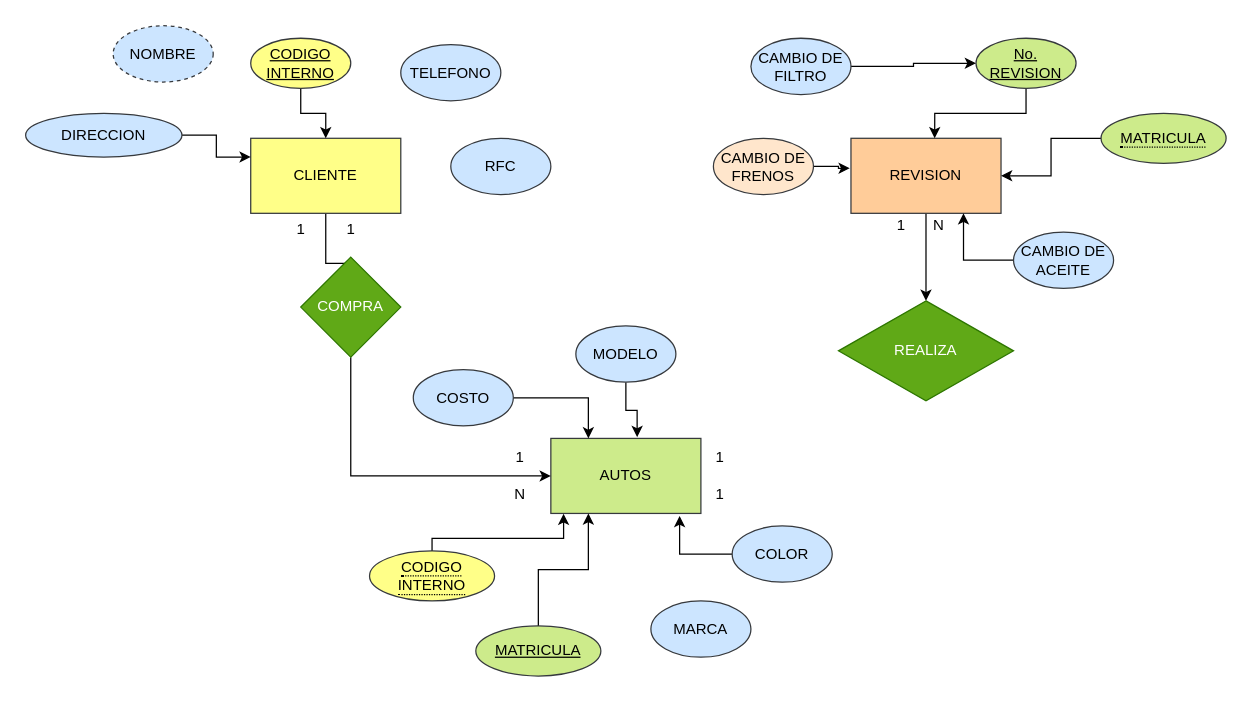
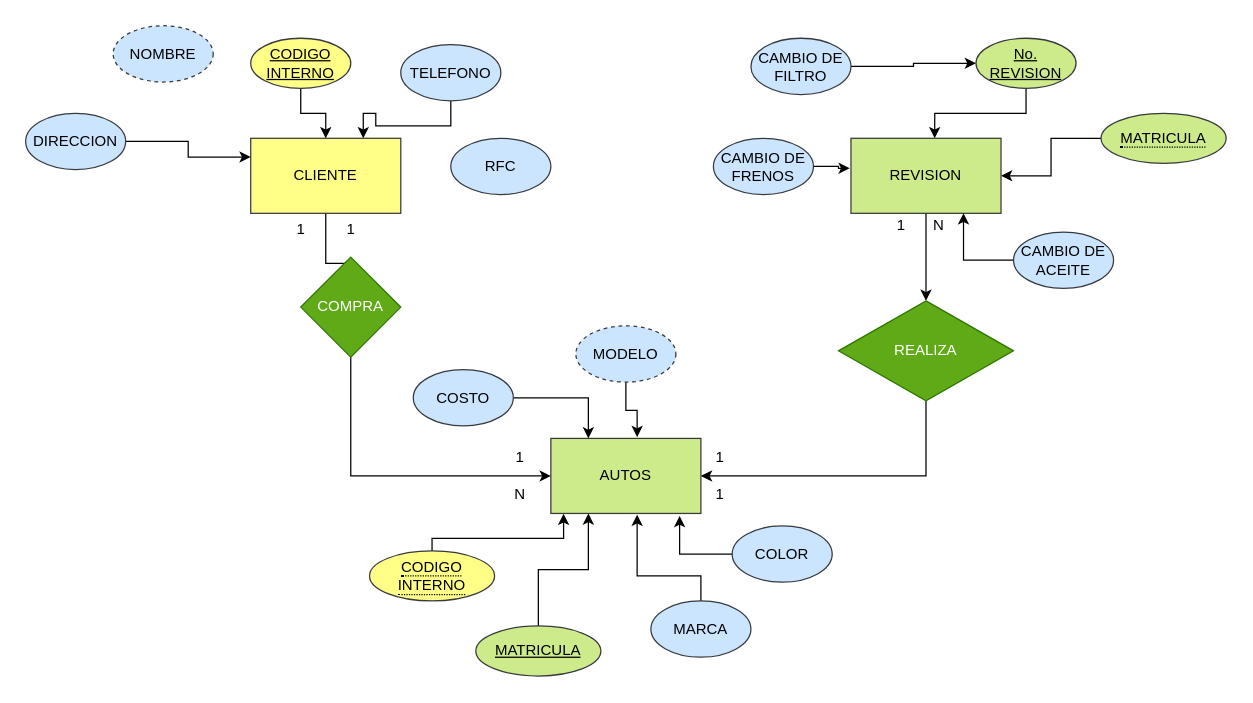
none -> (406, 126)
(104, 135) -> (76, 141)
(763, 166) -> (763, 166)
(926, 176) -> (926, 176)
(626, 354) -> (626, 354)
none -> (855, 476)
none -> (655, 576)
